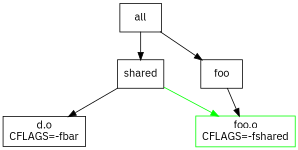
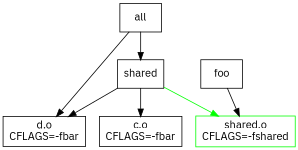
(178, 44) -> (95, 71)
none -> (141, 131)
(246, 131) -> (246, 131)
